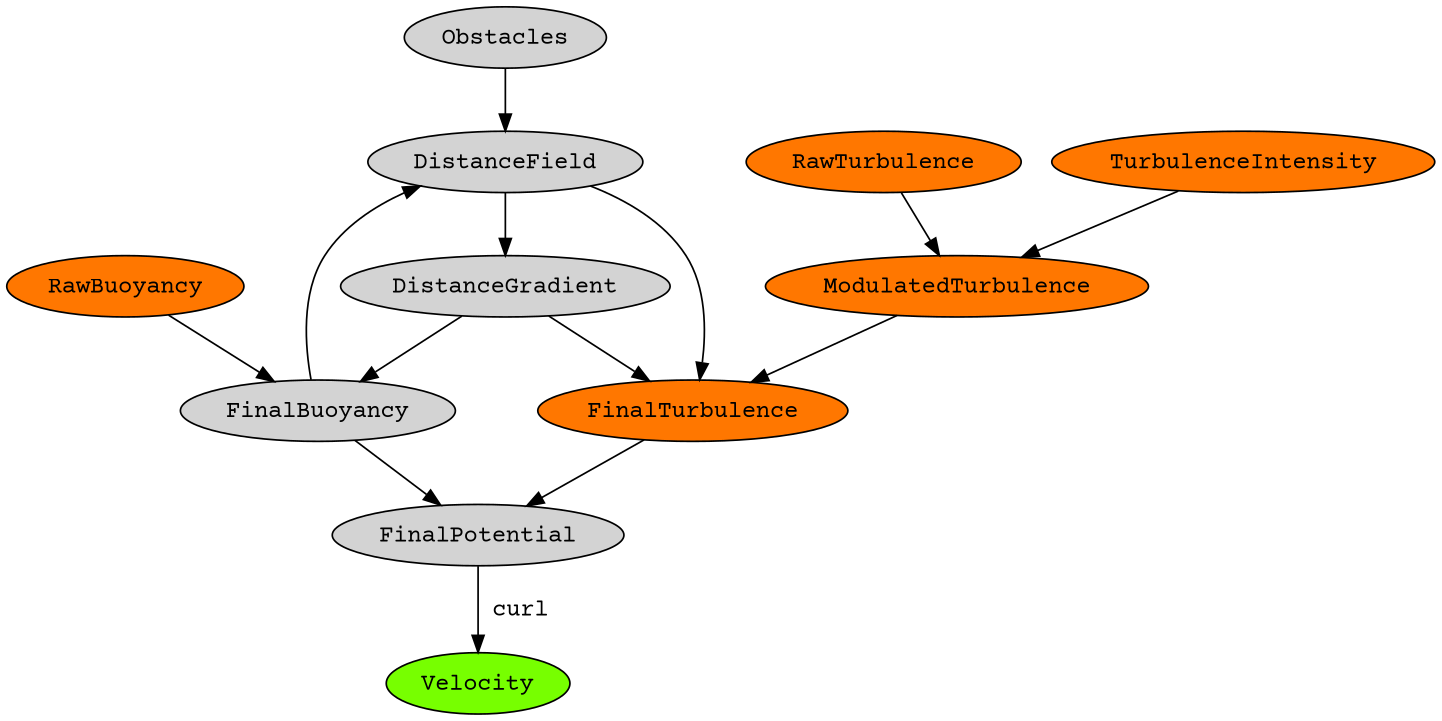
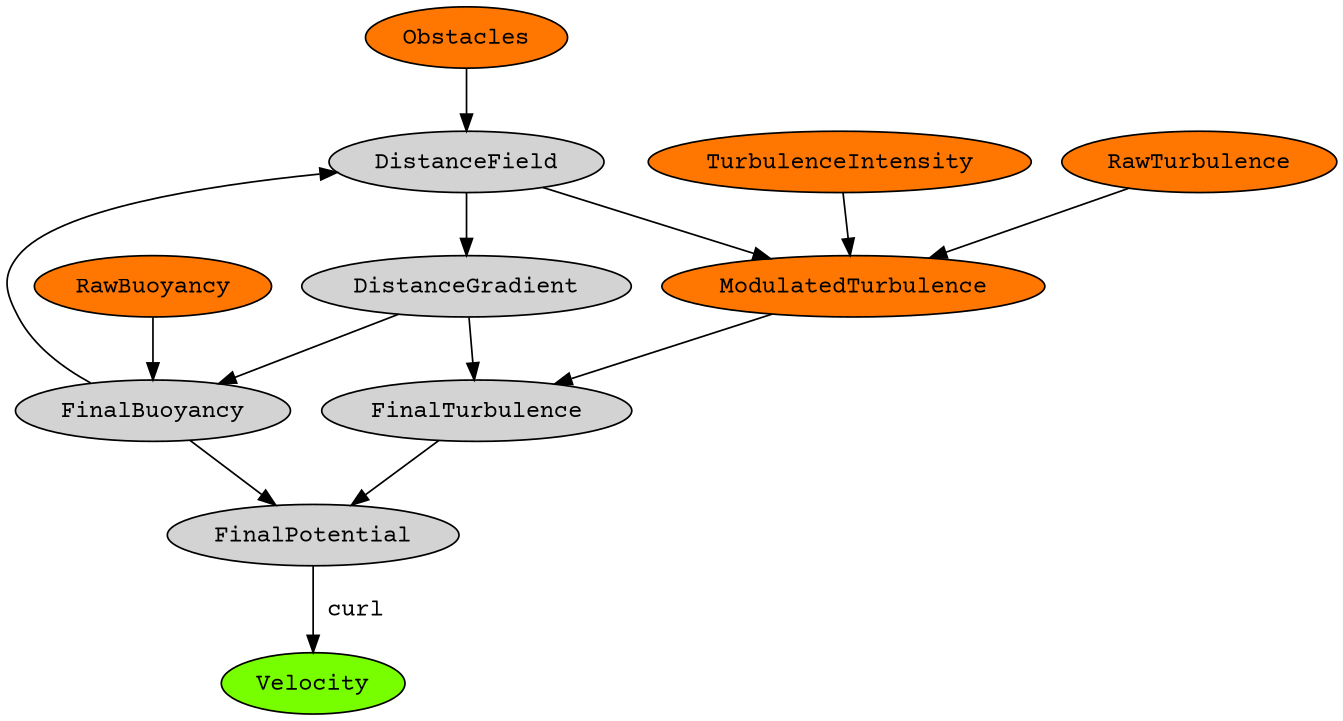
(505, 37) -> (467, 37)
(683, 252) -> (649, 221)
(693, 411) -> (477, 411)
